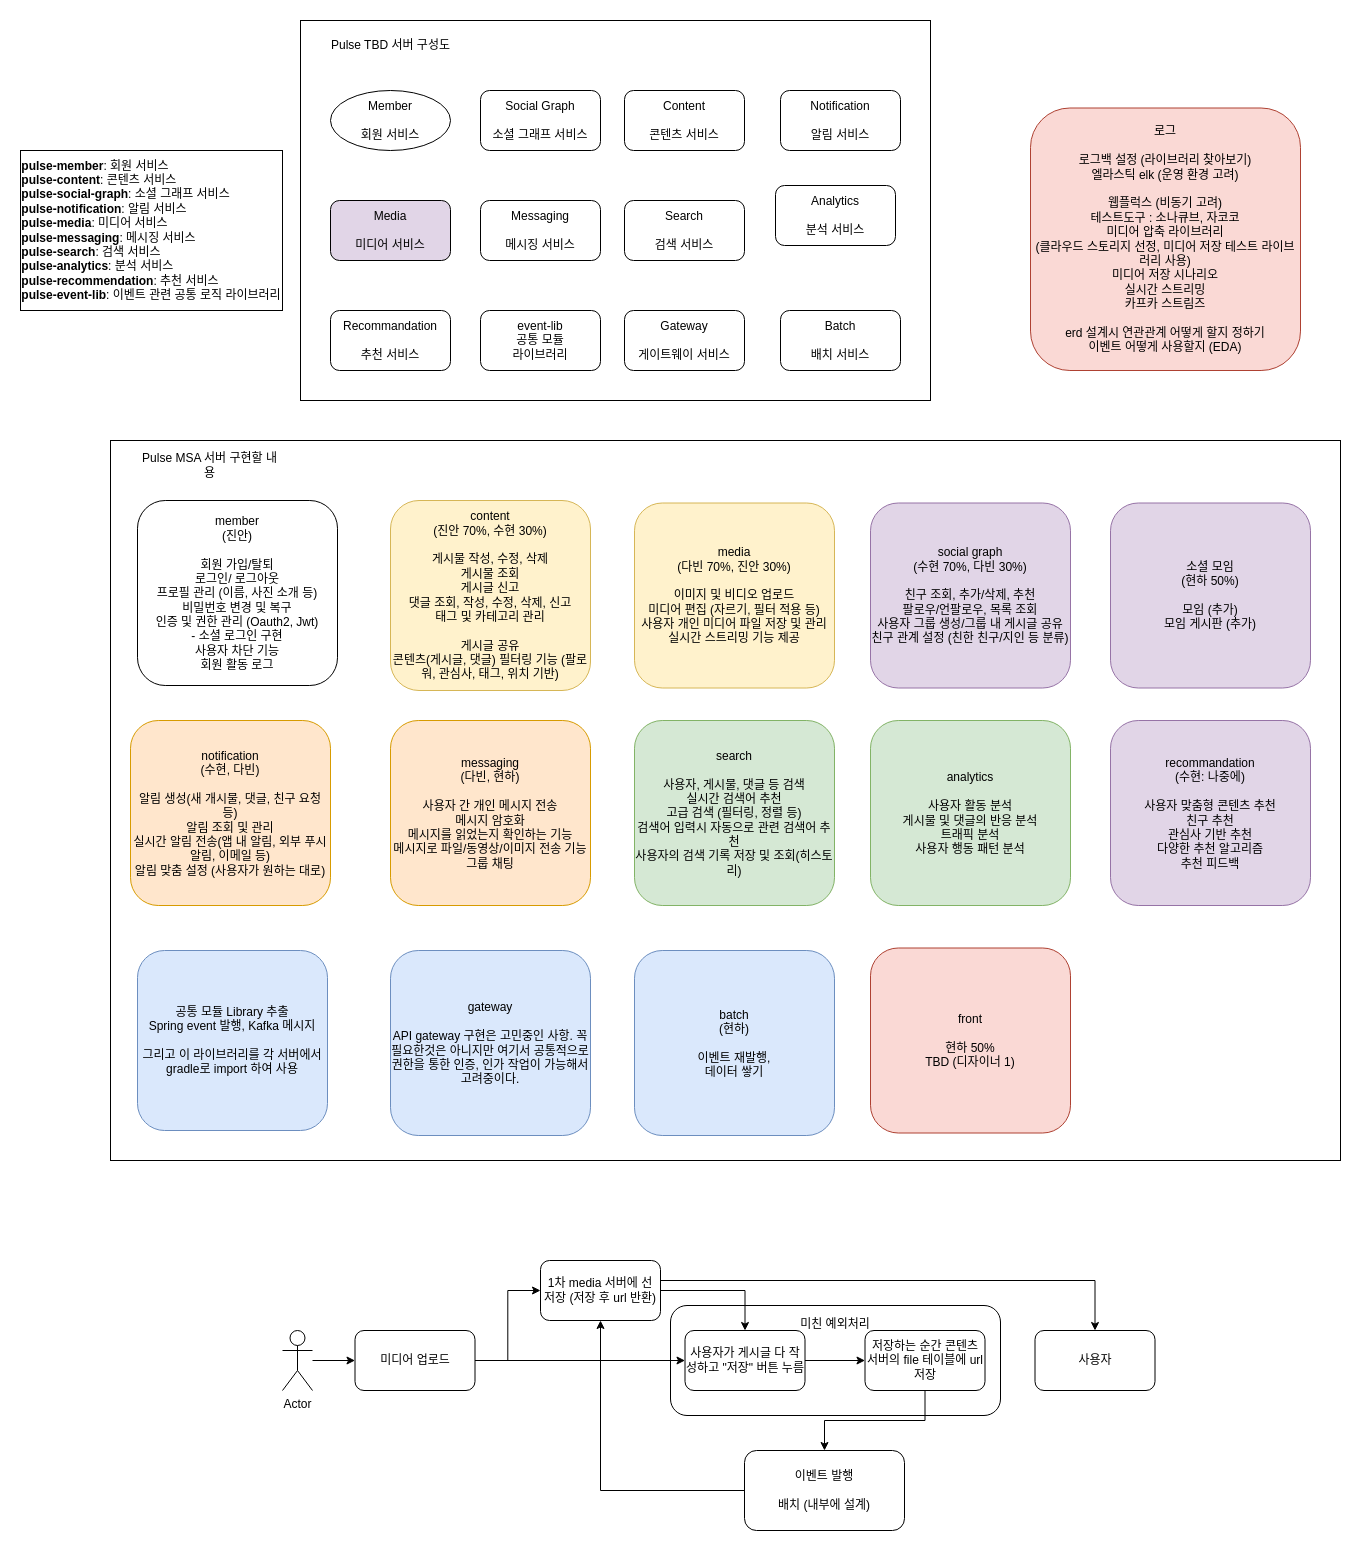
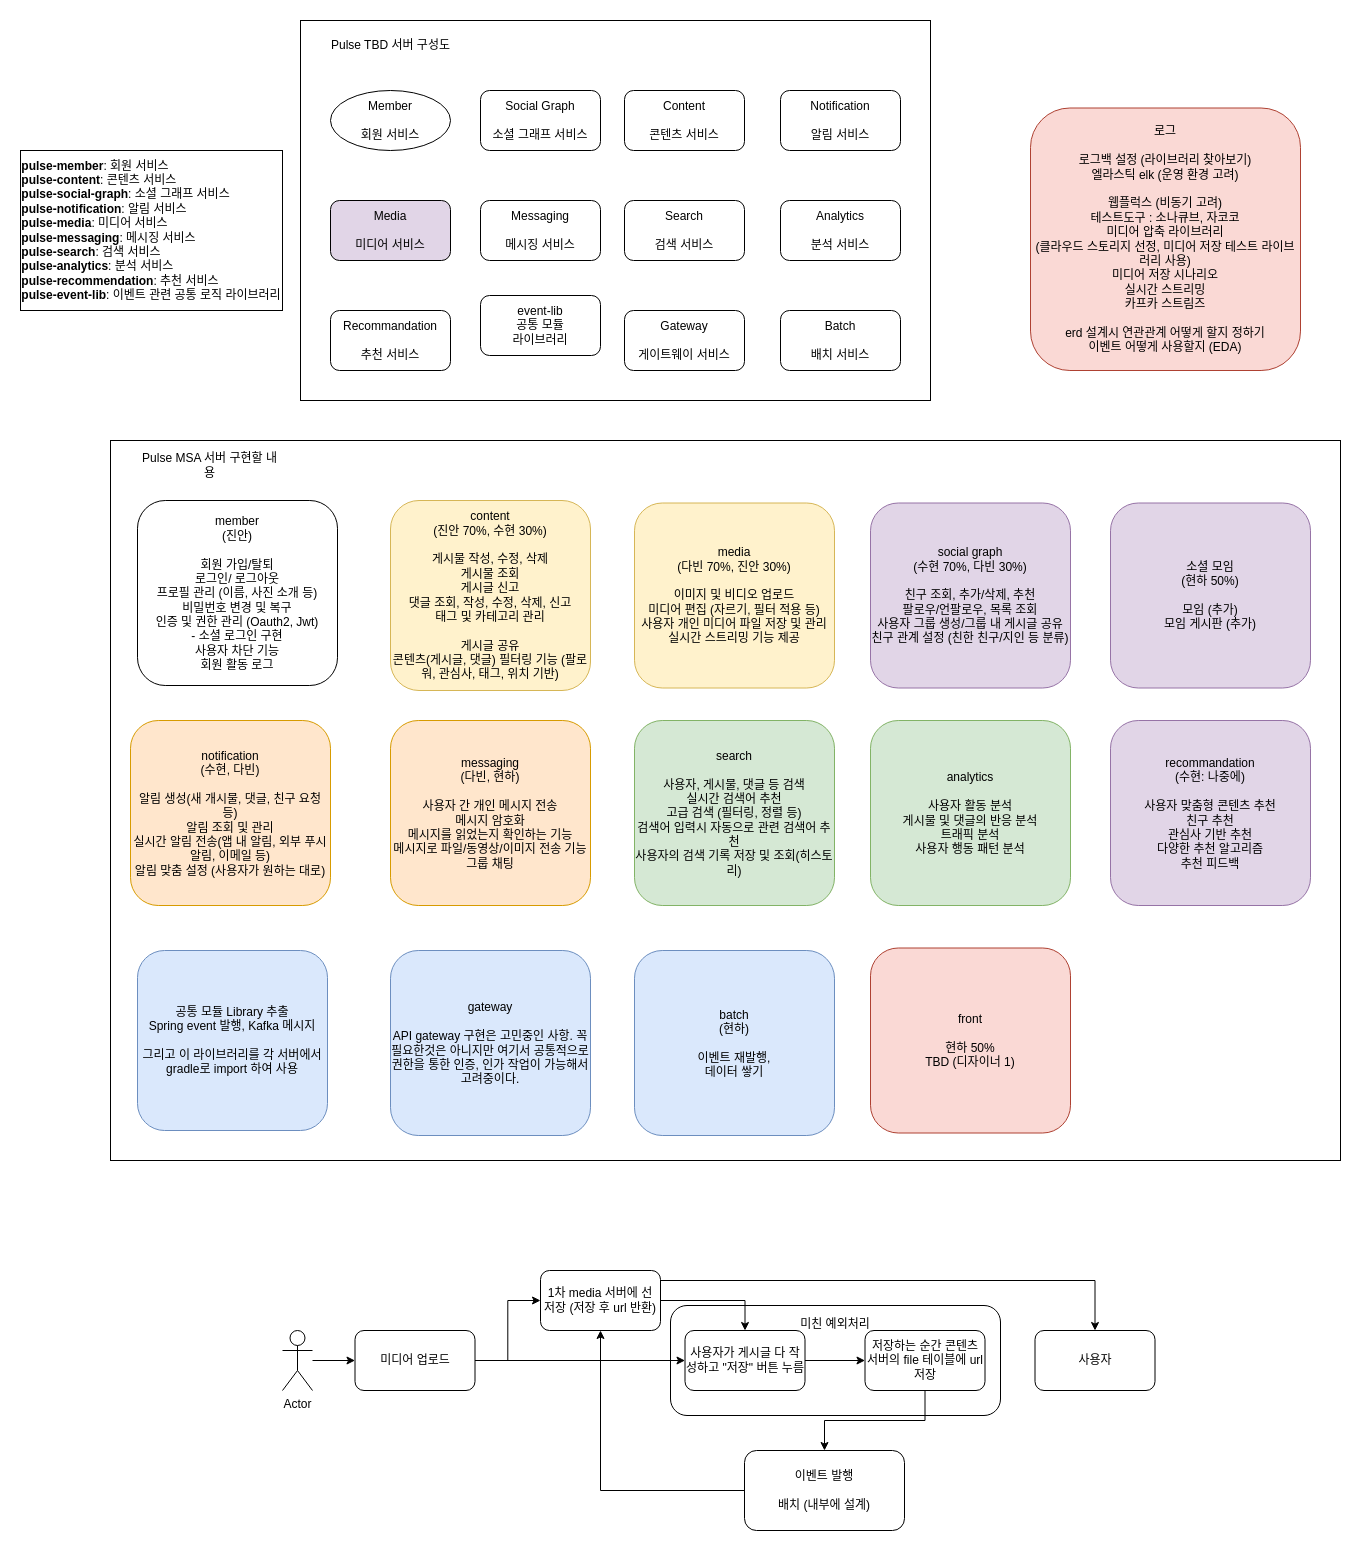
(836, 216) -> (841, 231)
(541, 341) -> (541, 326)
(601, 1291) -> (601, 1301)
